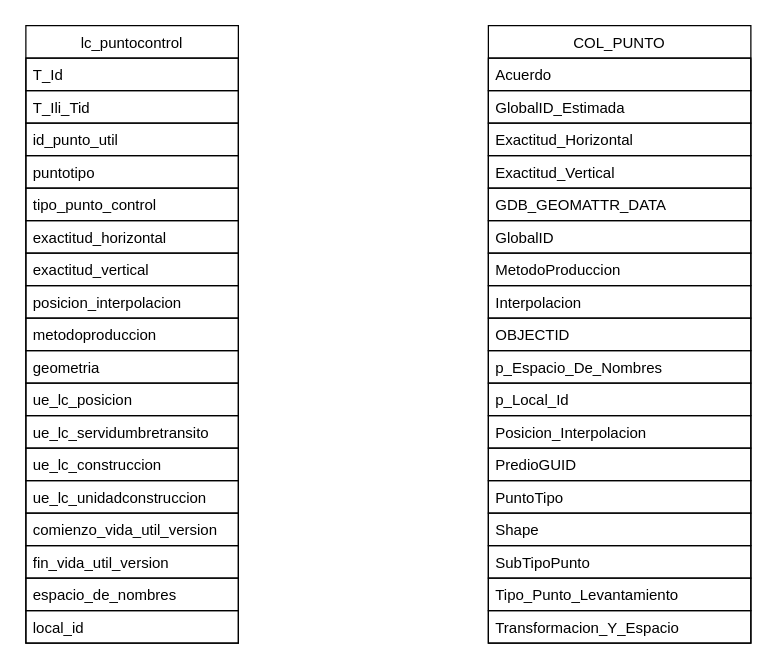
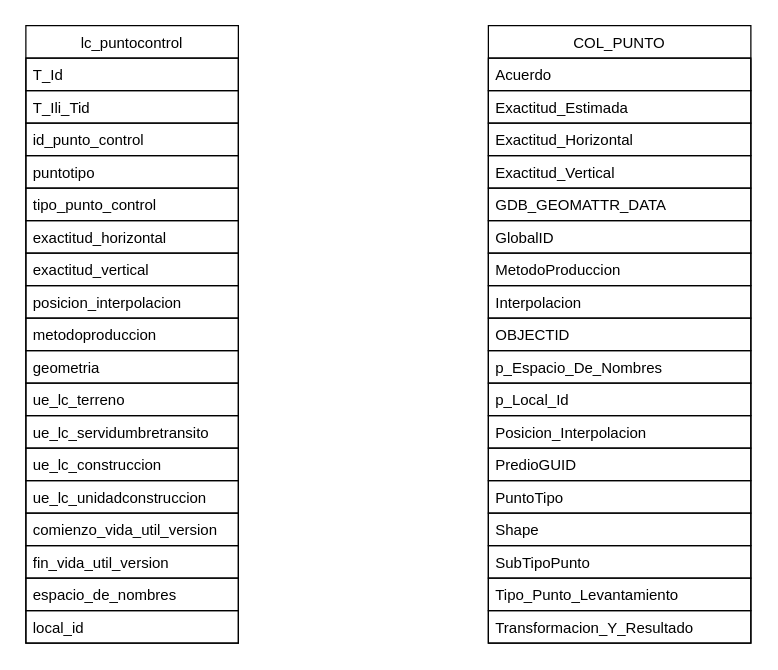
(561, 108) -> (567, 108)
(81, 140) -> (96, 140)
(85, 400) -> (85, 400)
(592, 628) -> (600, 628)
